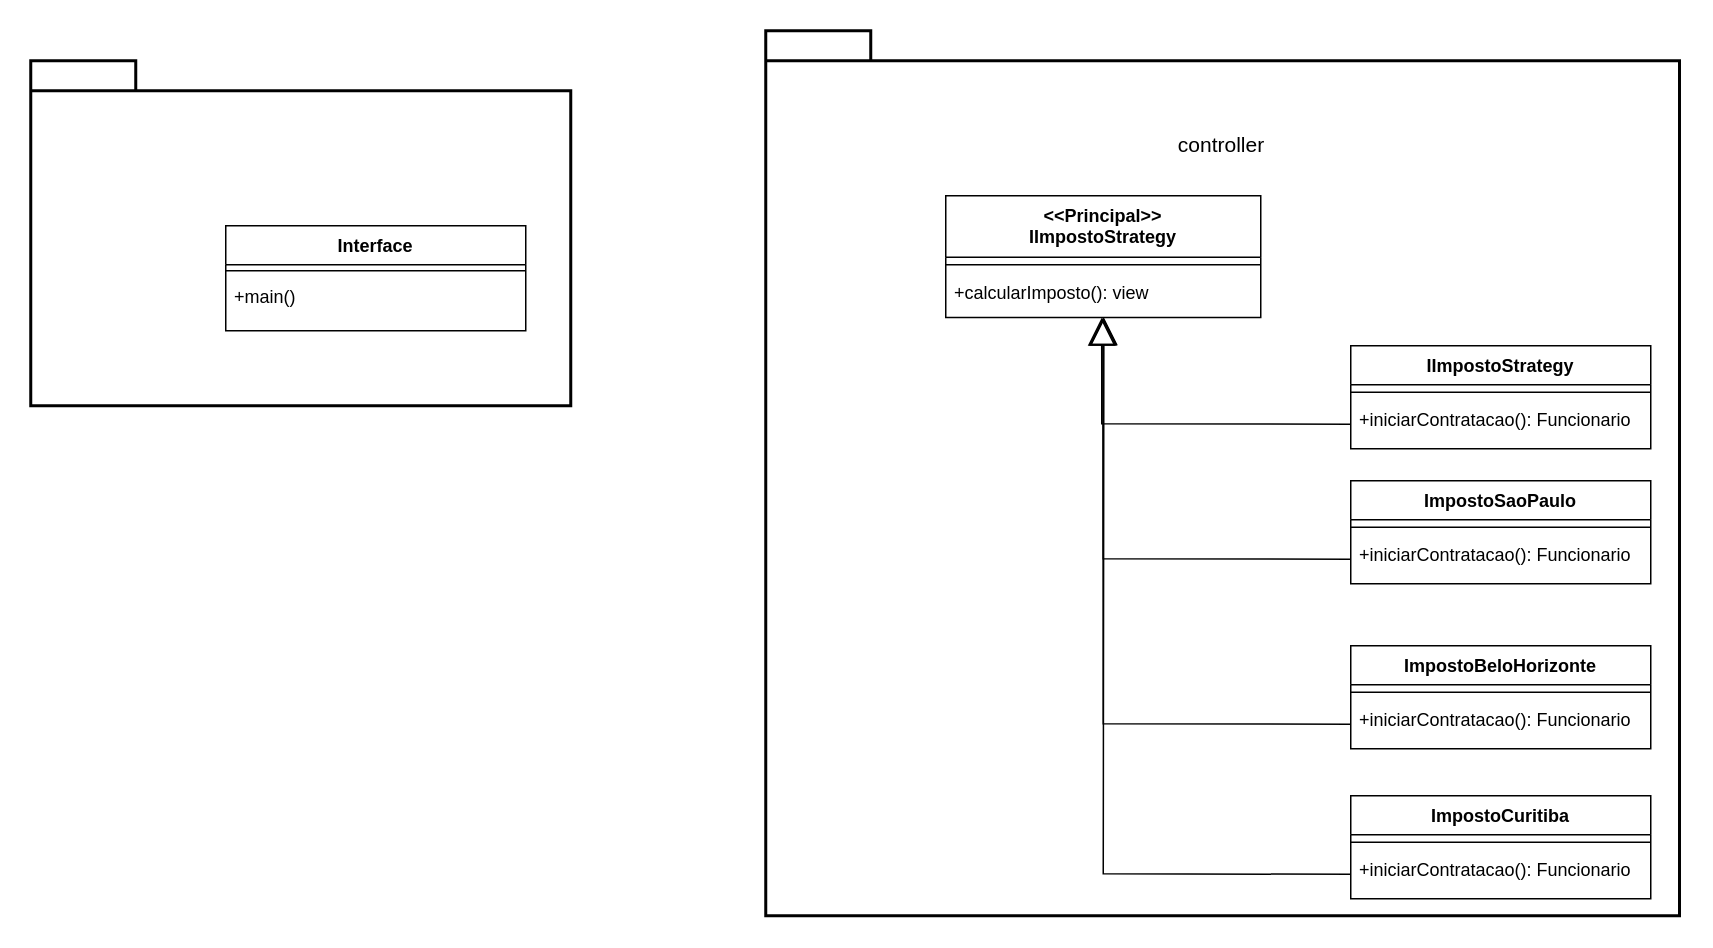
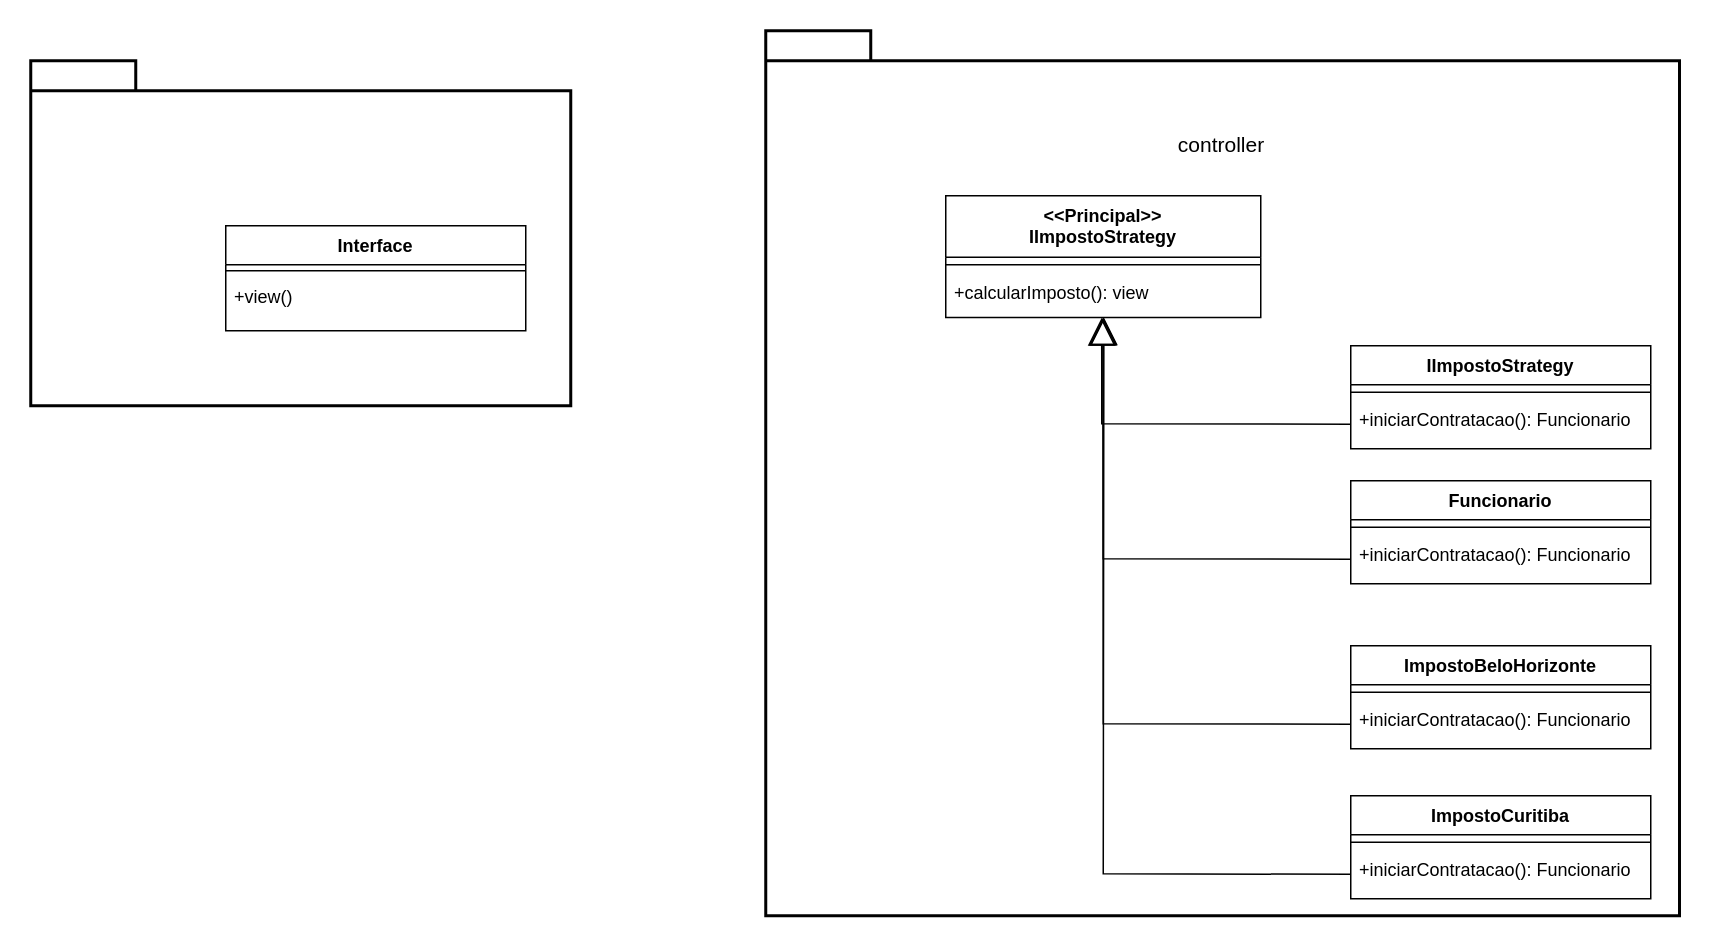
(268, 298) -> (268, 298)
(1501, 502) -> (1501, 502)
